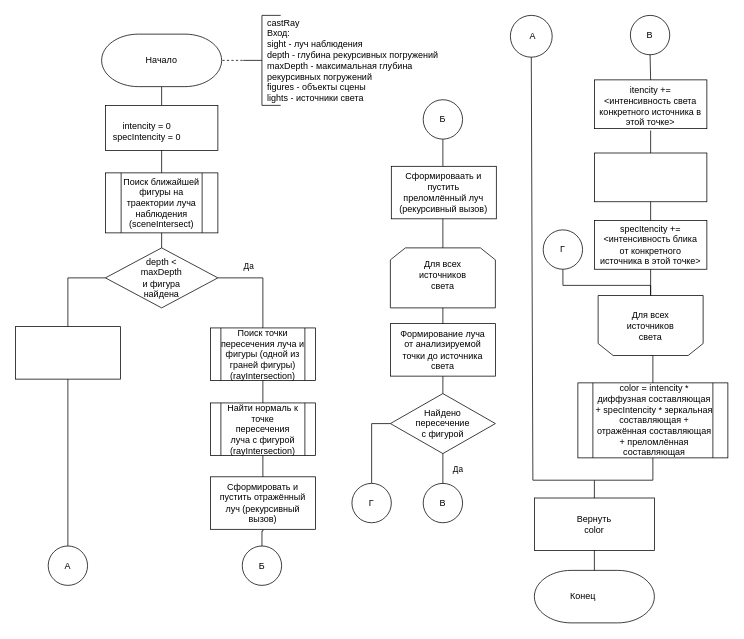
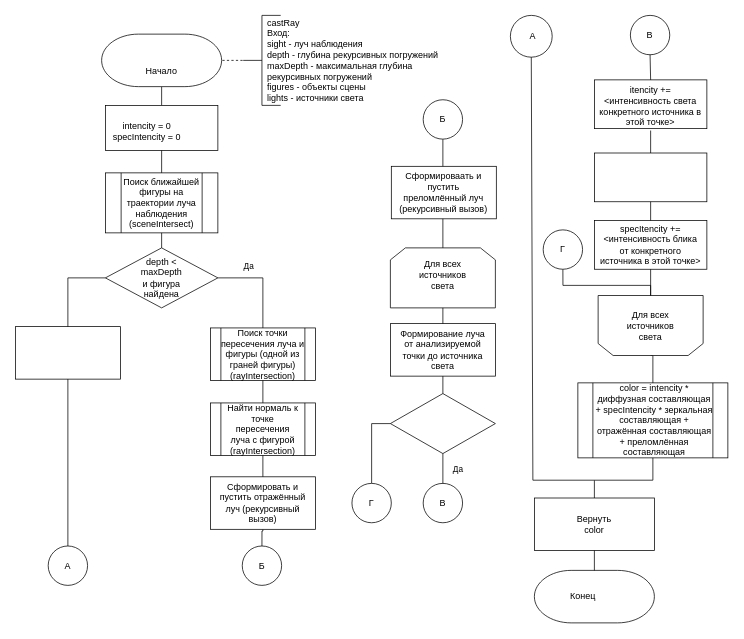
(162, 60) -> (162, 72)
(443, 424) -> none
